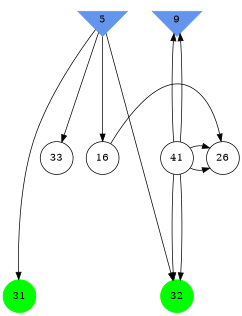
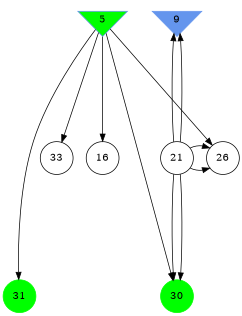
(103, 20) -> (103, 20)
(167, 86) -> (159, 84)
(177, 158) -> (177, 158)
(177, 296) -> (177, 296)
